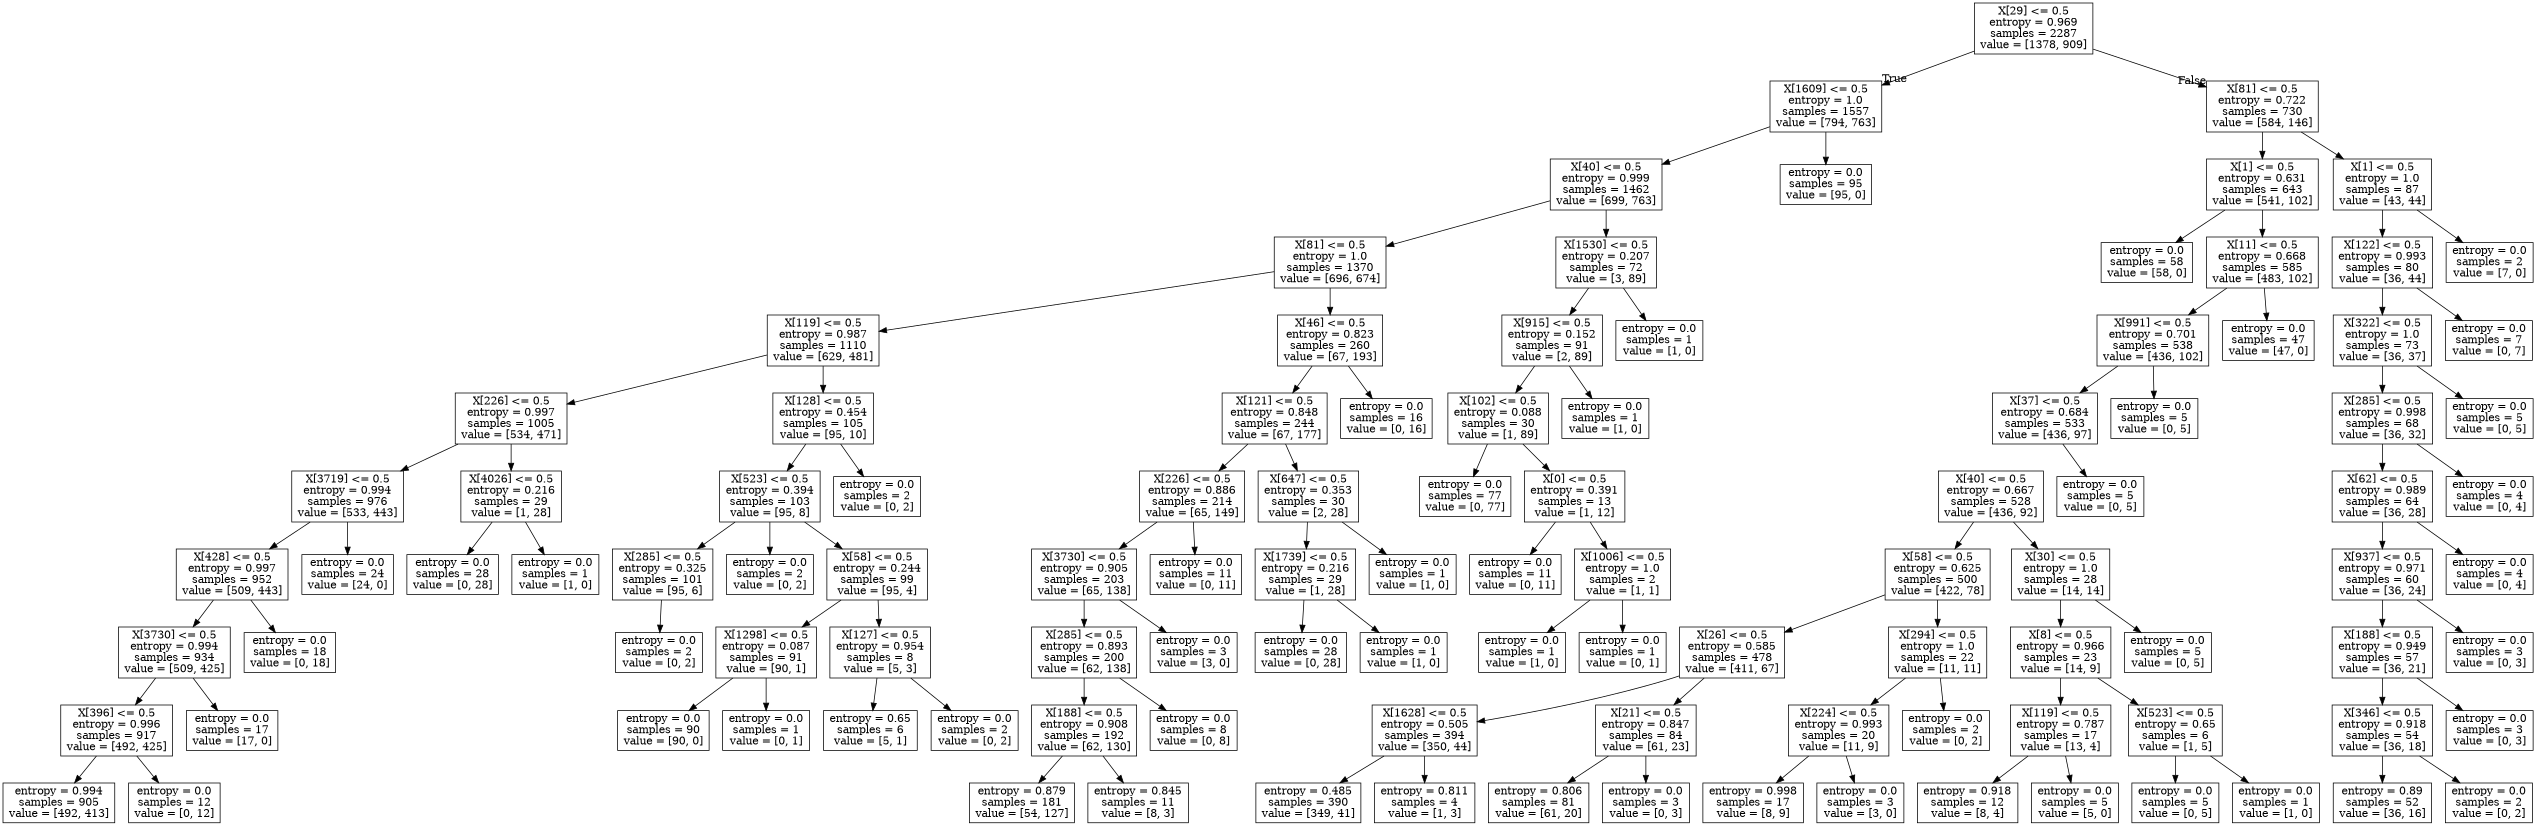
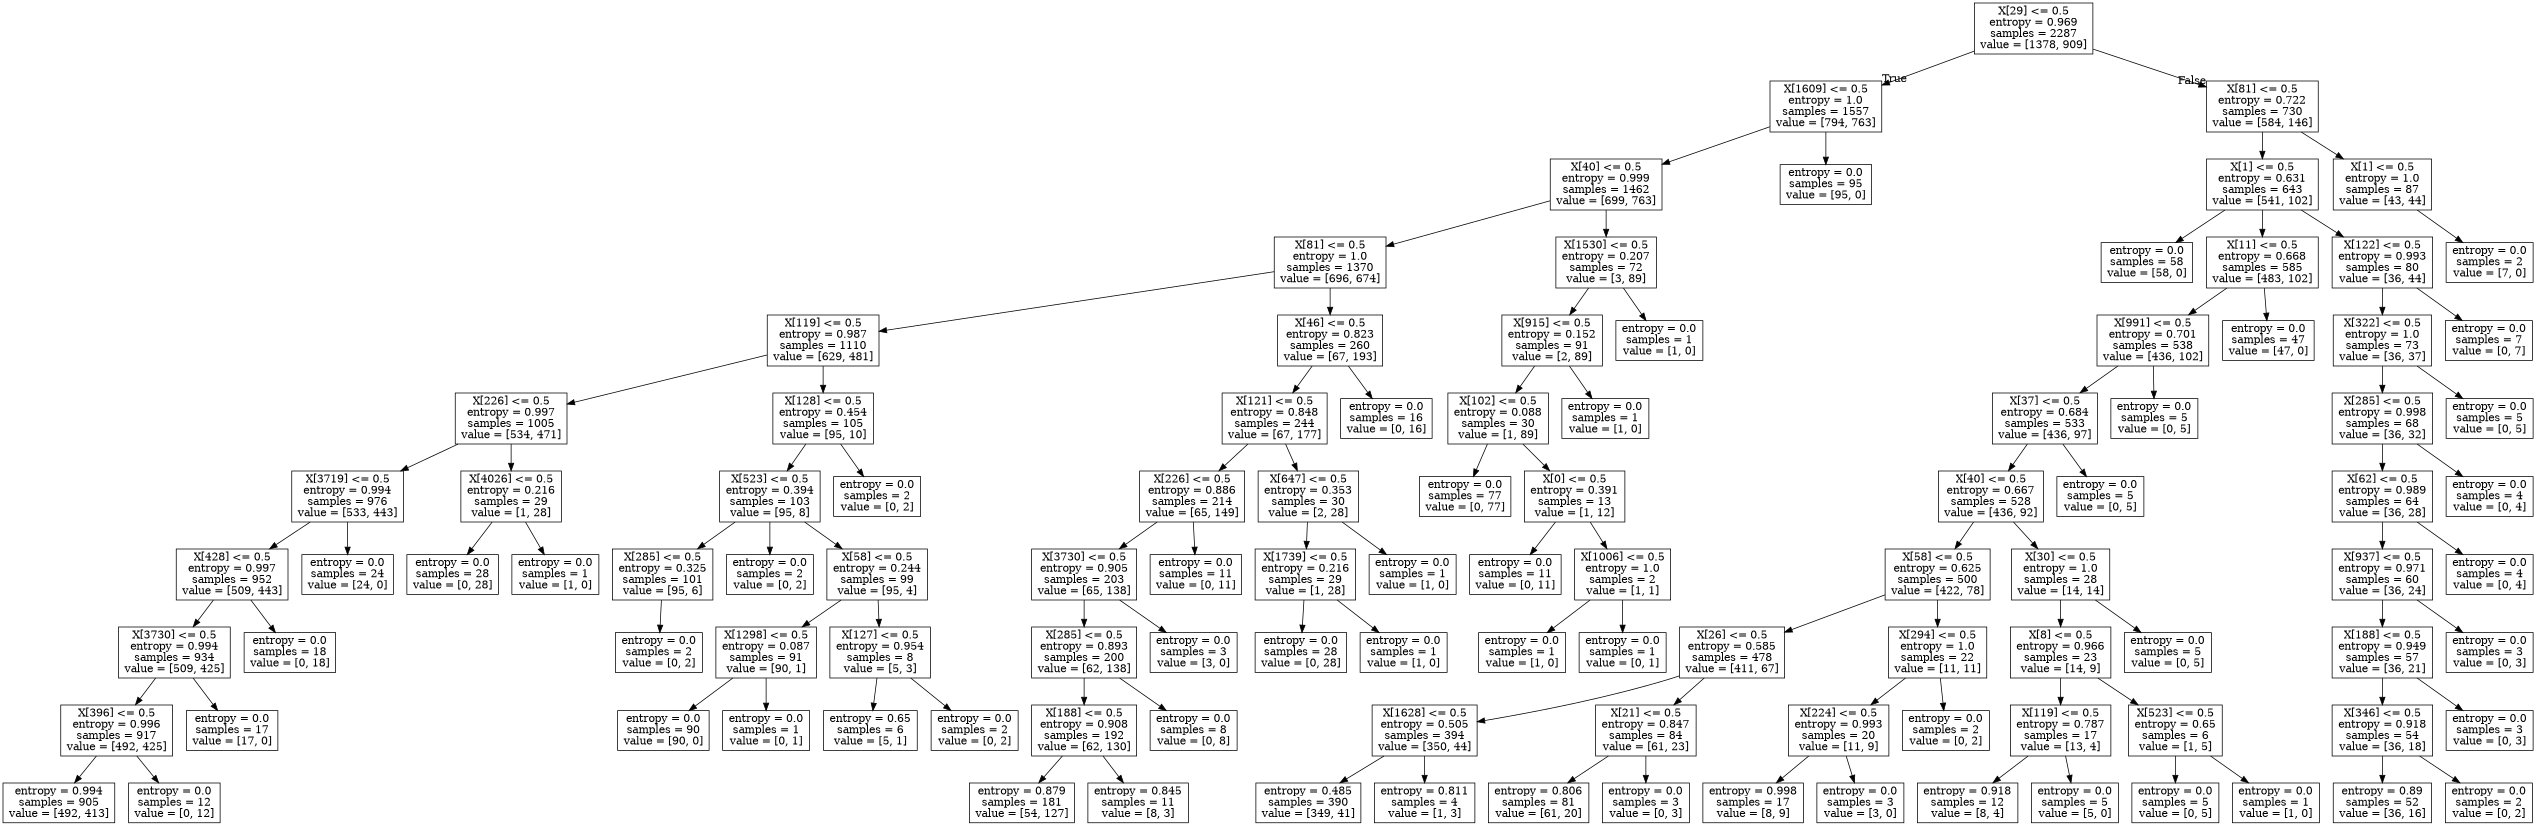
(2382, 220) -> (2319, 221)
none -> (2020, 454)
